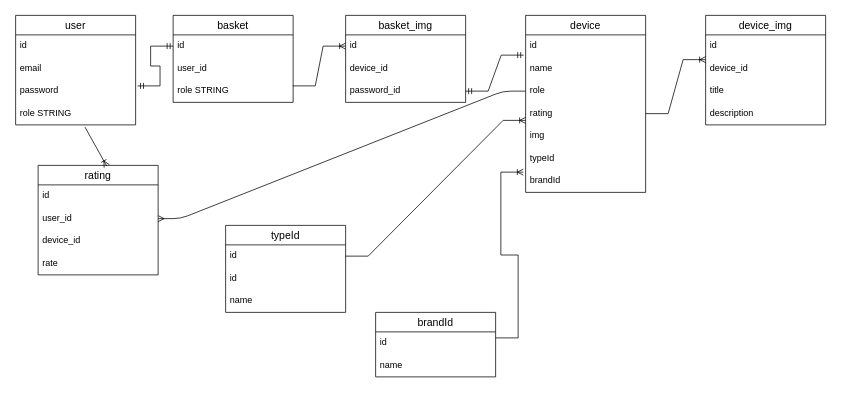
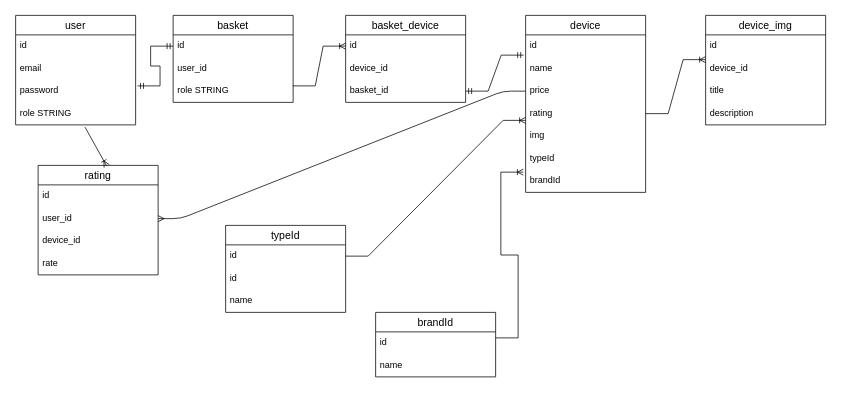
(405, 26) -> (405, 26)
(376, 90) -> (371, 90)
(538, 90) -> (541, 90)
